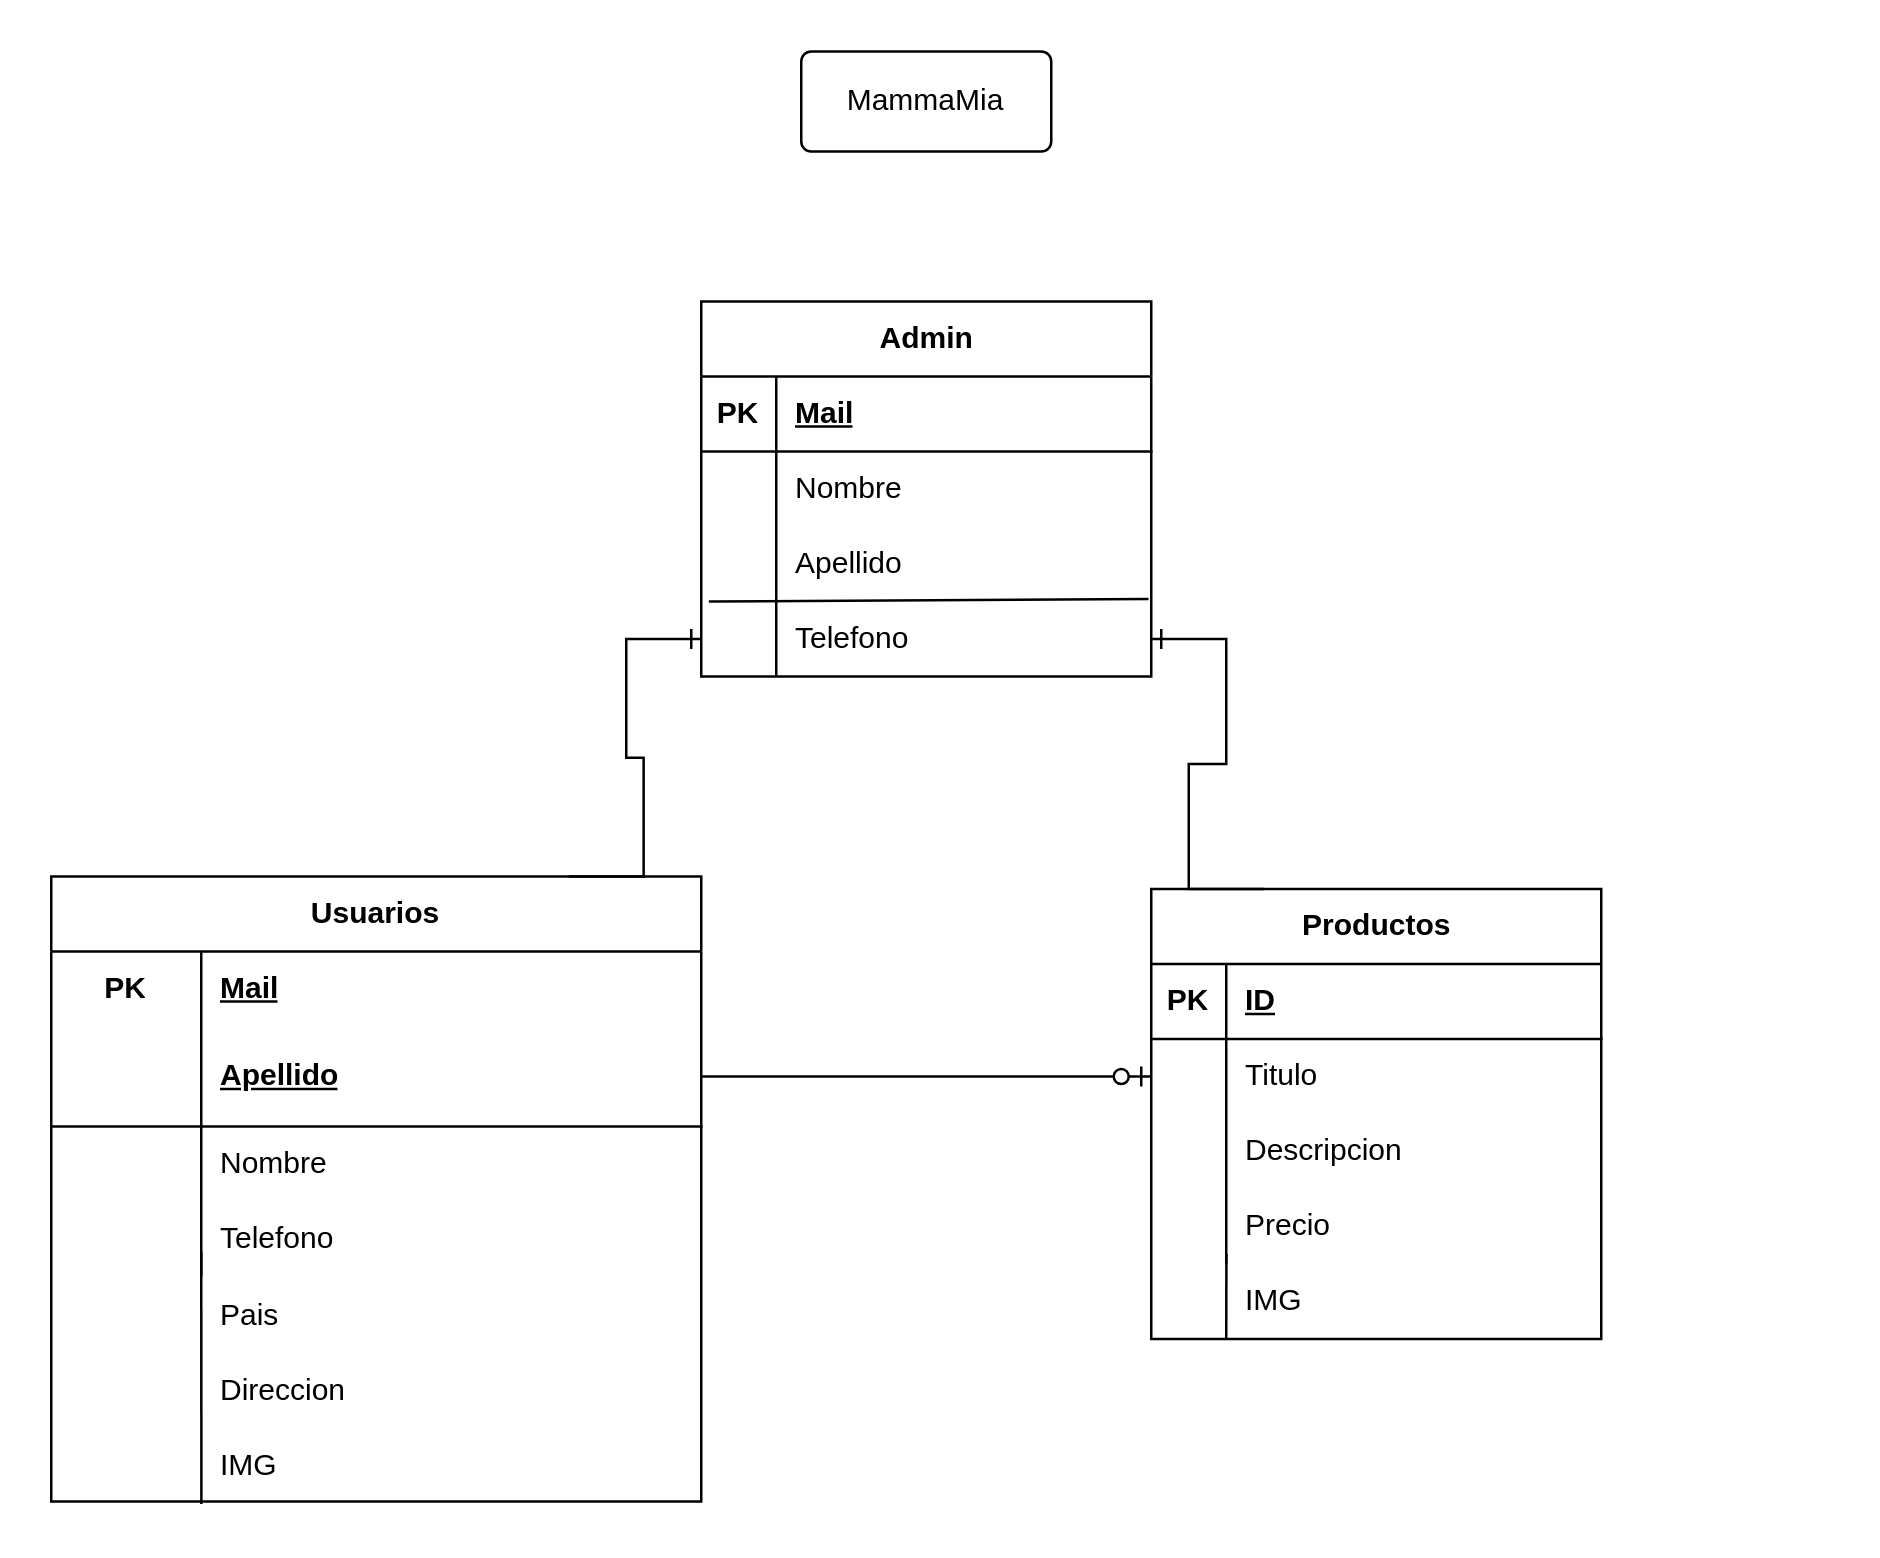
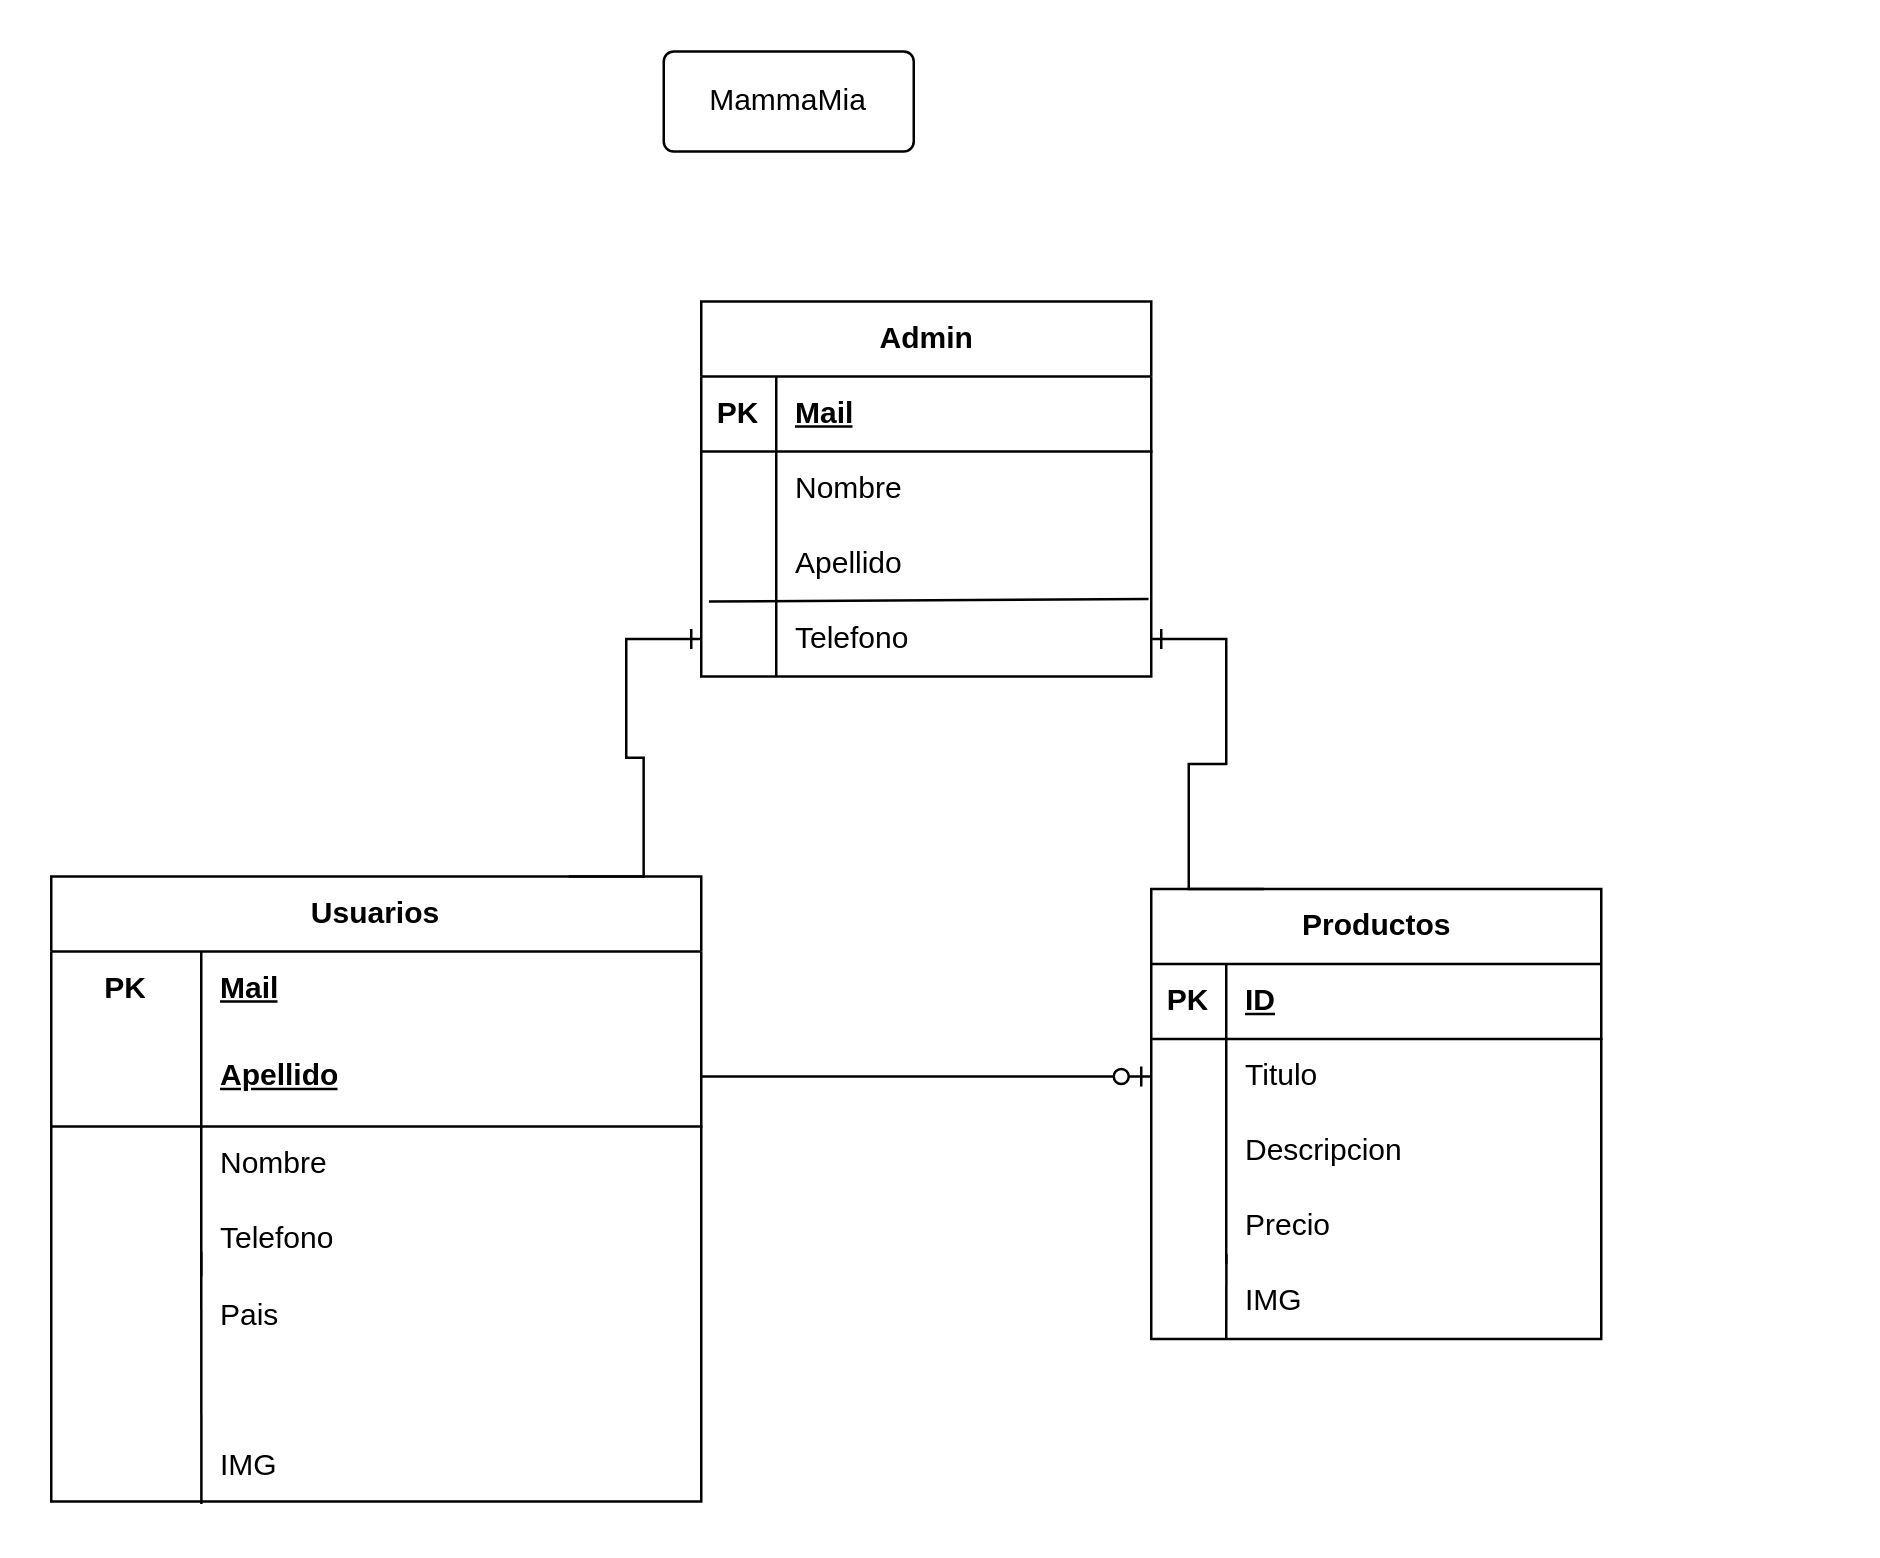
(926, 101) -> (789, 101)
(351, 1391) -> none
